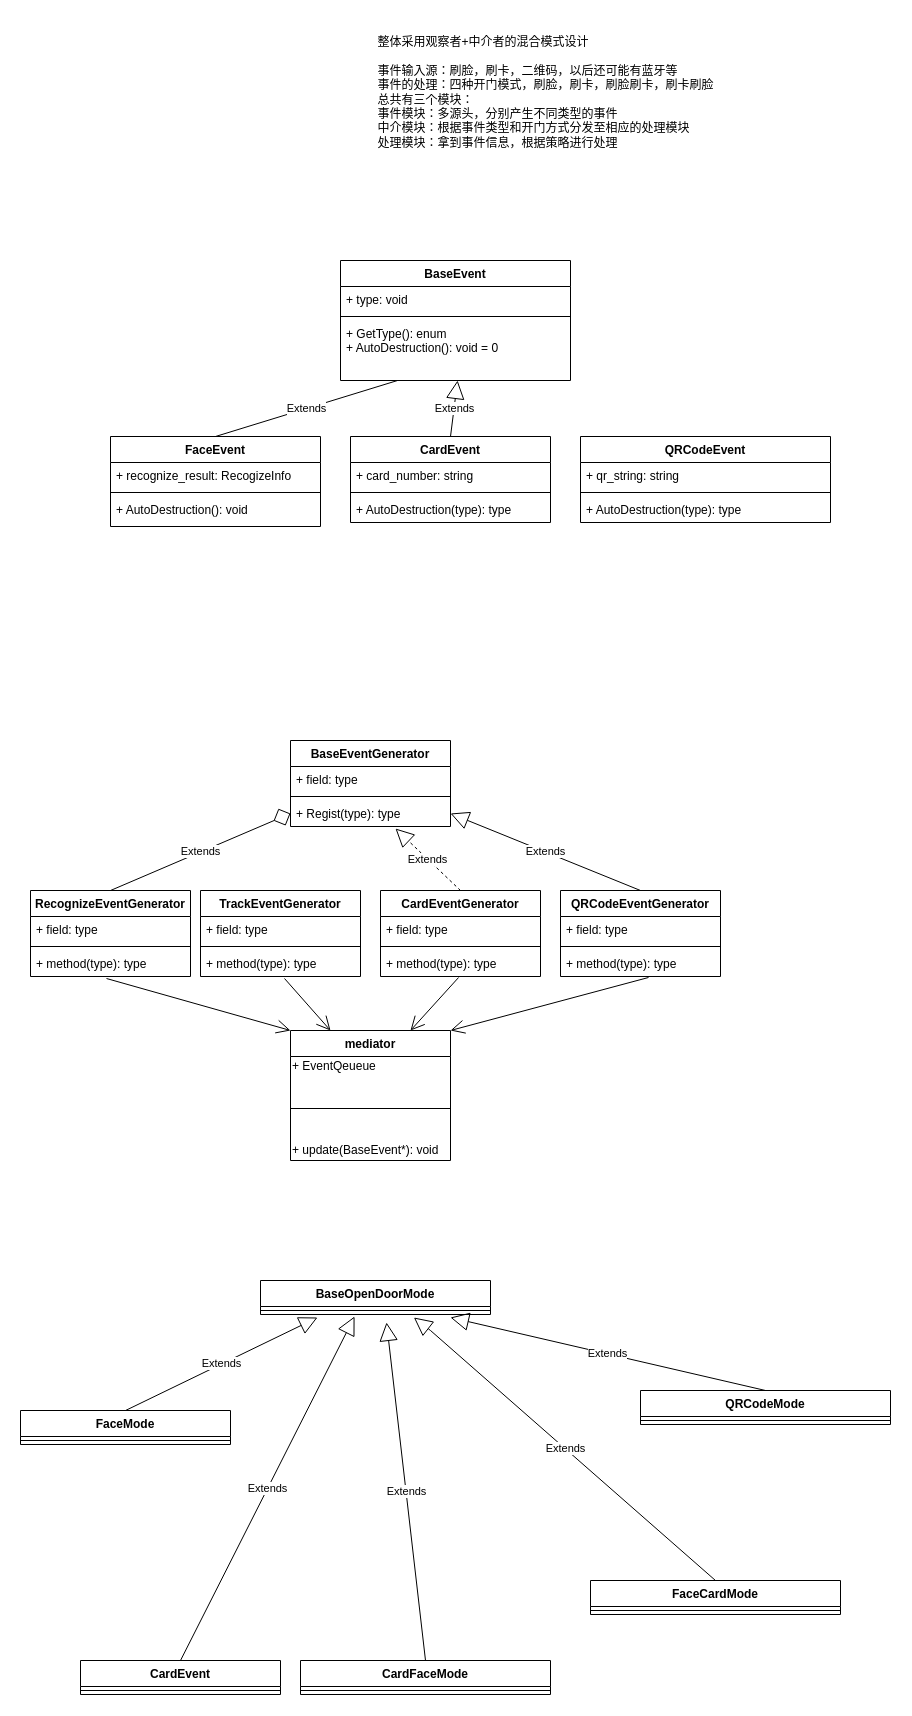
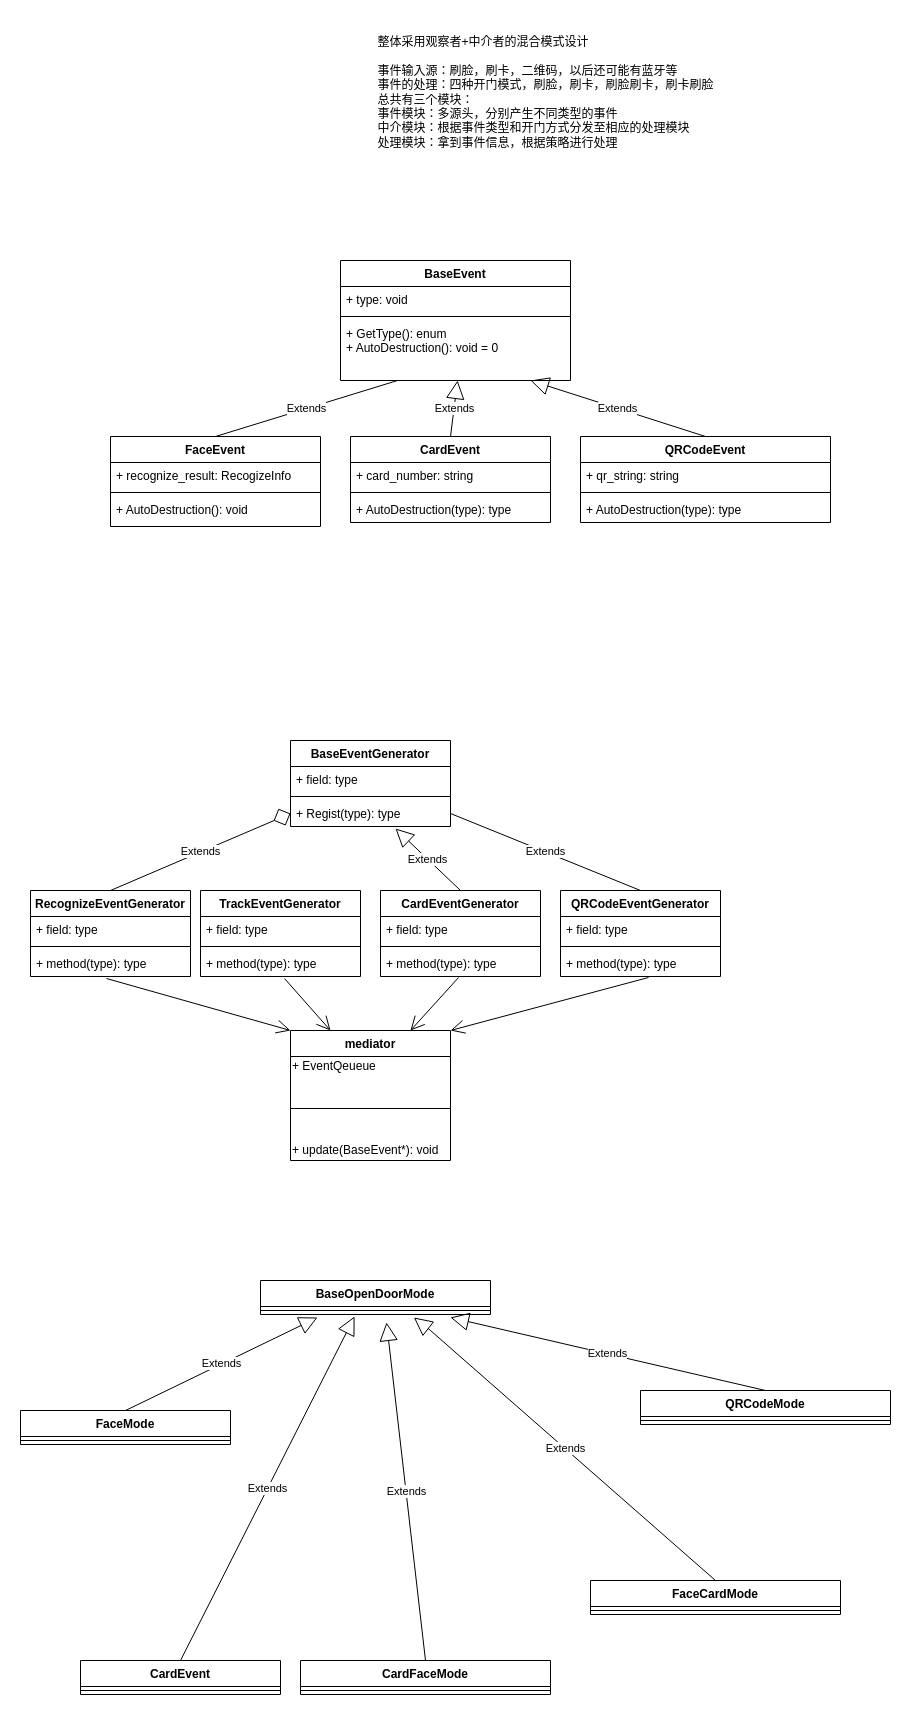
none -> (626, 411)
(468, 821) -> (461, 818)
(446, 877) -> (446, 877)
